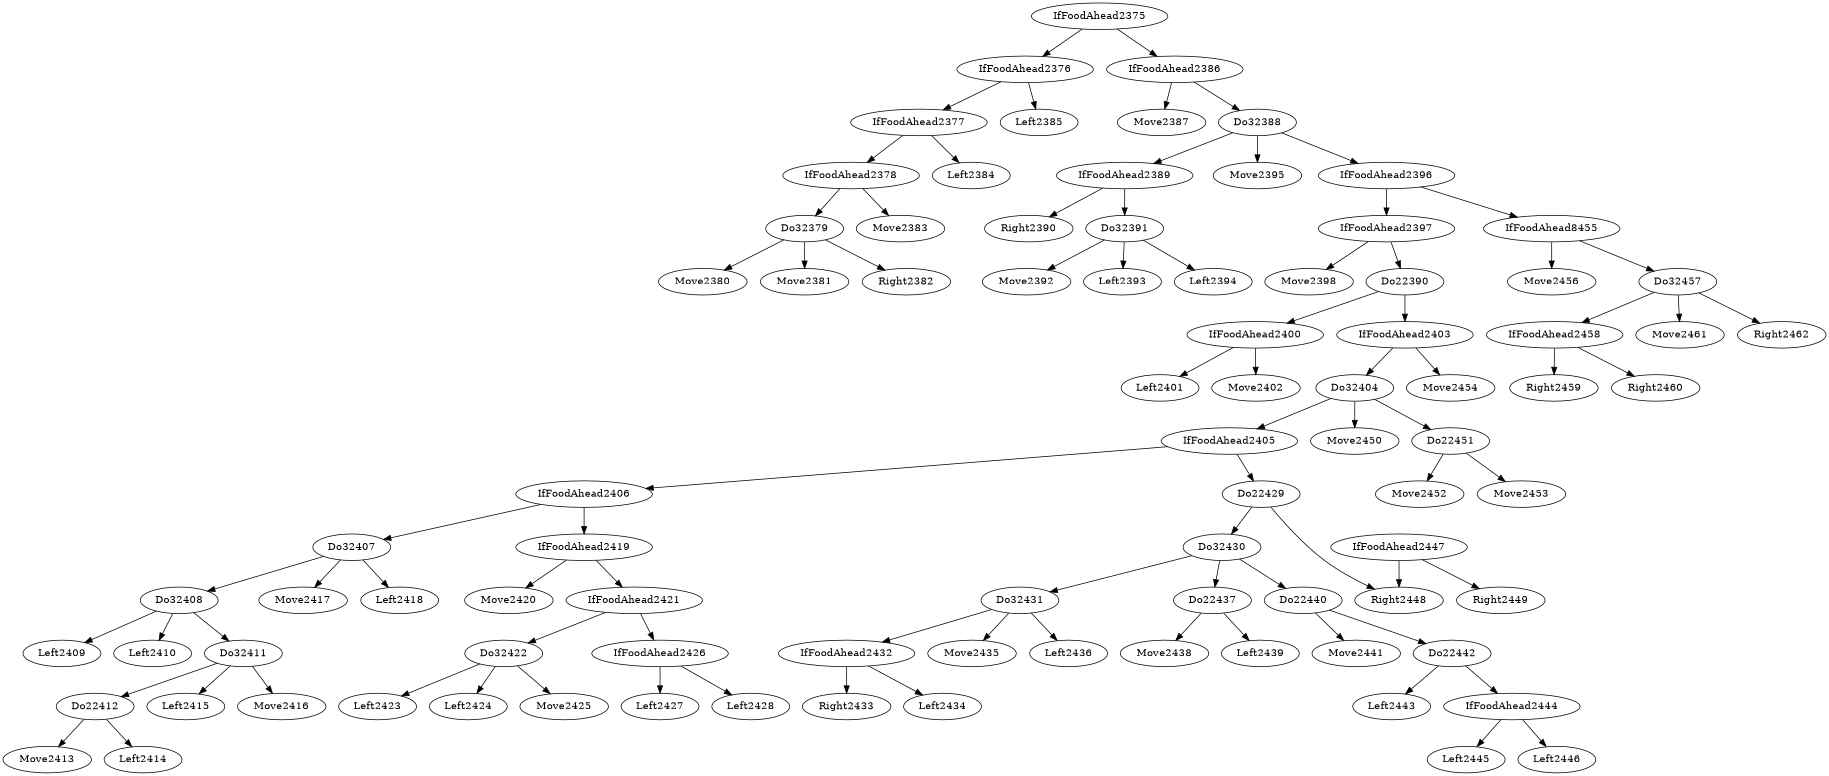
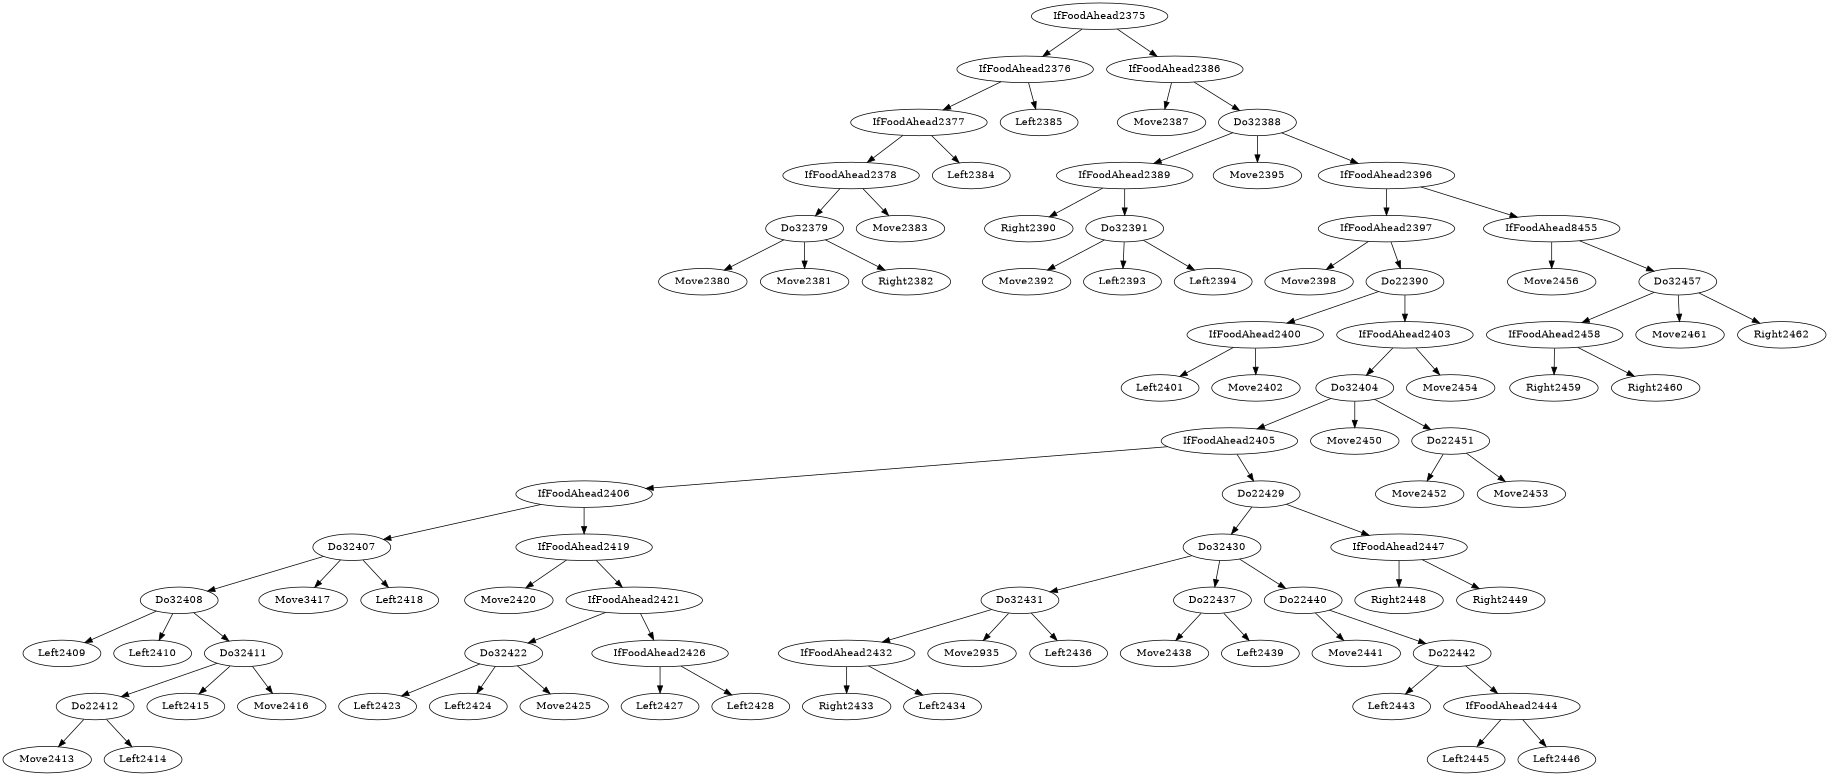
(1315, 552) -> (1324, 518)
(303, 600) -> (303, 600)
(972, 653) -> (972, 653)
